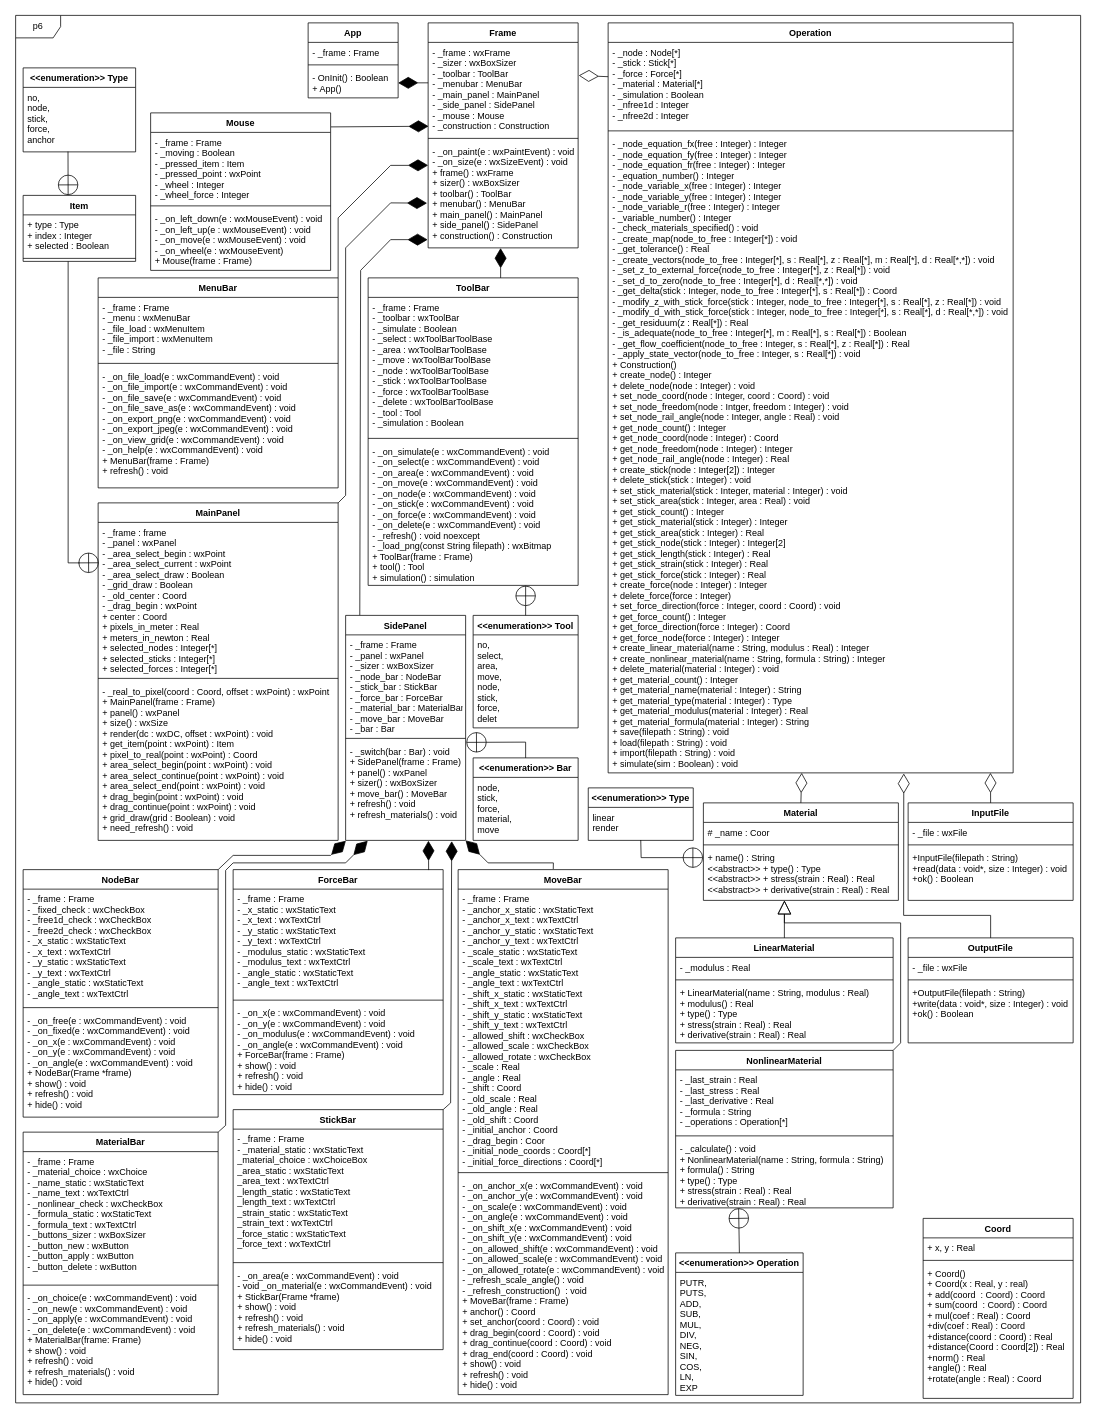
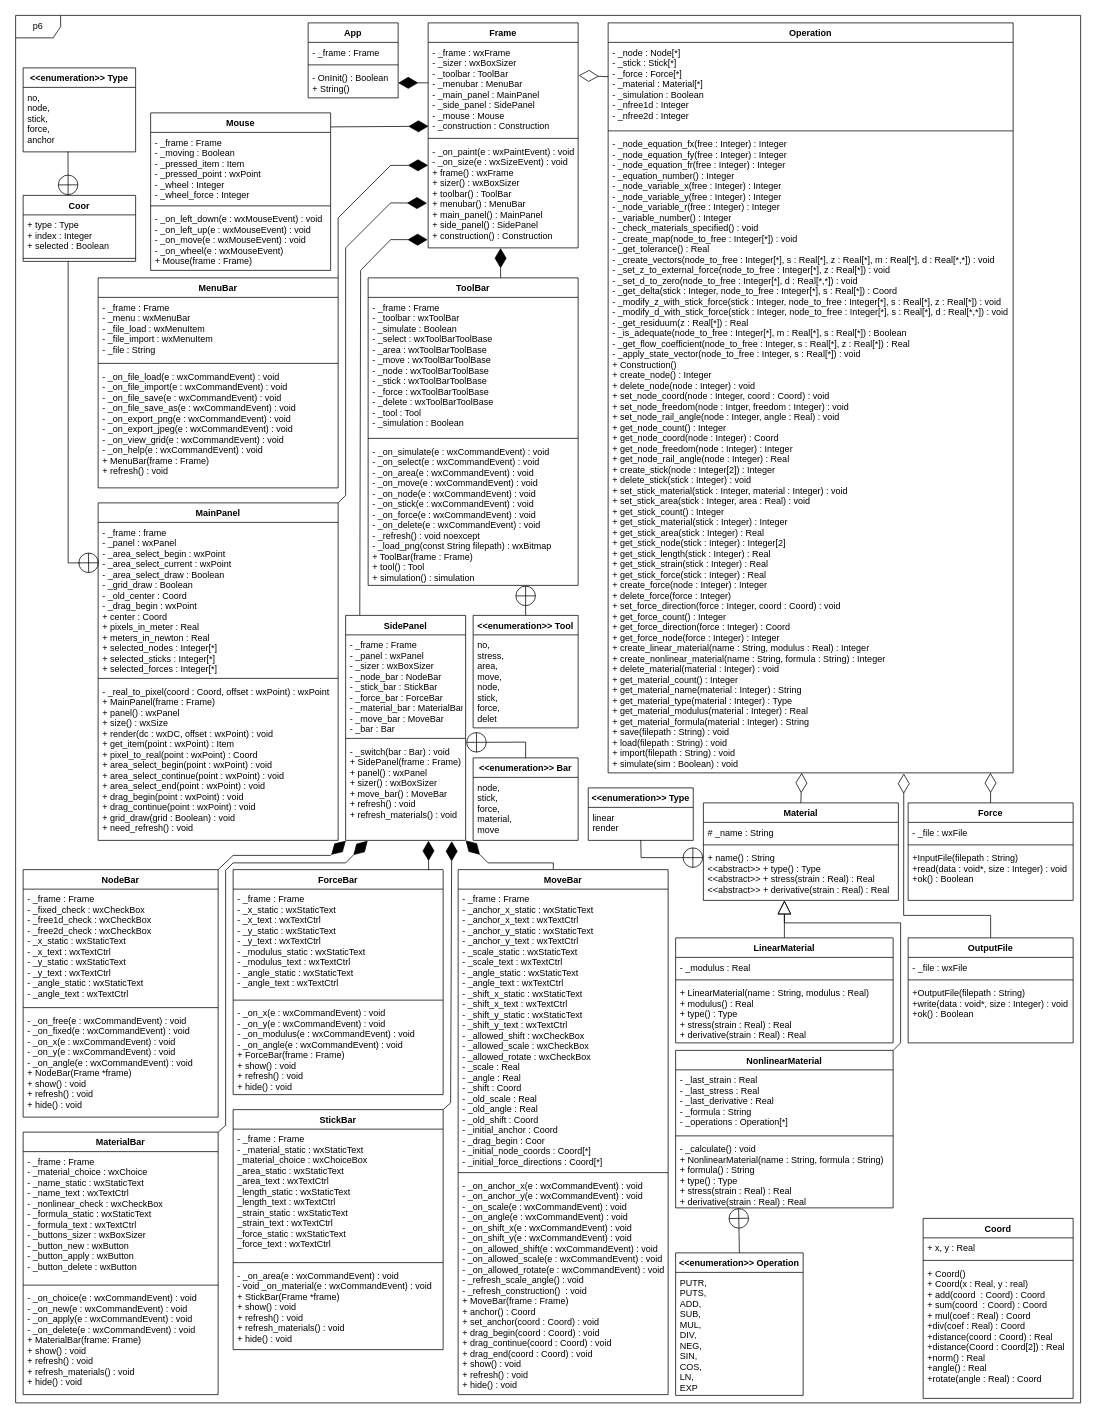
(355, 78) -> (355, 78)
(79, 206) -> (79, 206)
(483, 645) -> (483, 645)
(990, 813) -> (990, 813)
(739, 833) -> (743, 833)
